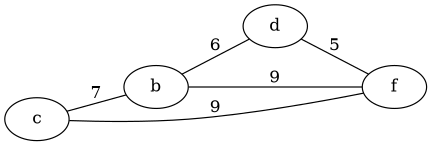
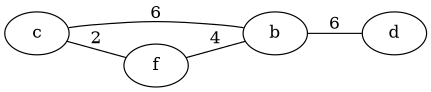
(335, 57) -> none
(275, 78) -> (216, 39)
(97, 94) -> (156, 14)
(216, 108) -> (97, 39)
